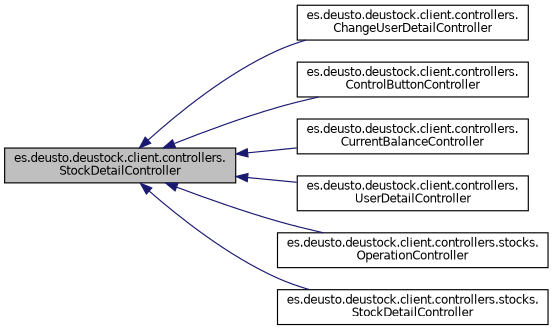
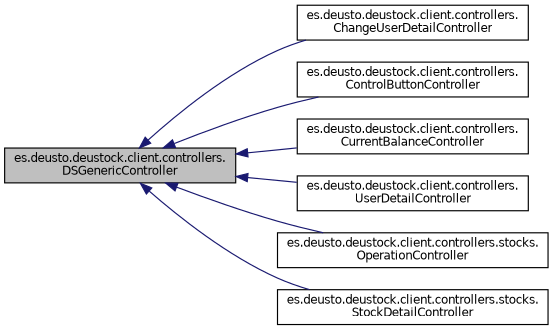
(120, 165) -> (120, 165)
